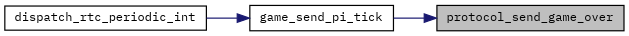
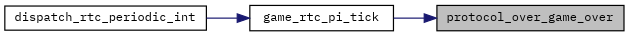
(322, 18) -> (322, 18)
(530, 18) -> (530, 18)
